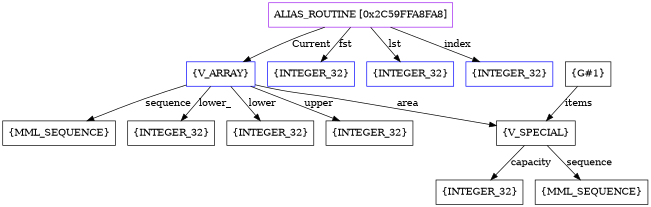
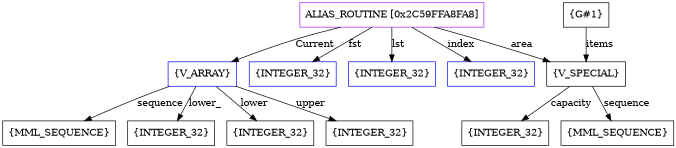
(372, 105) -> (489, 43)
